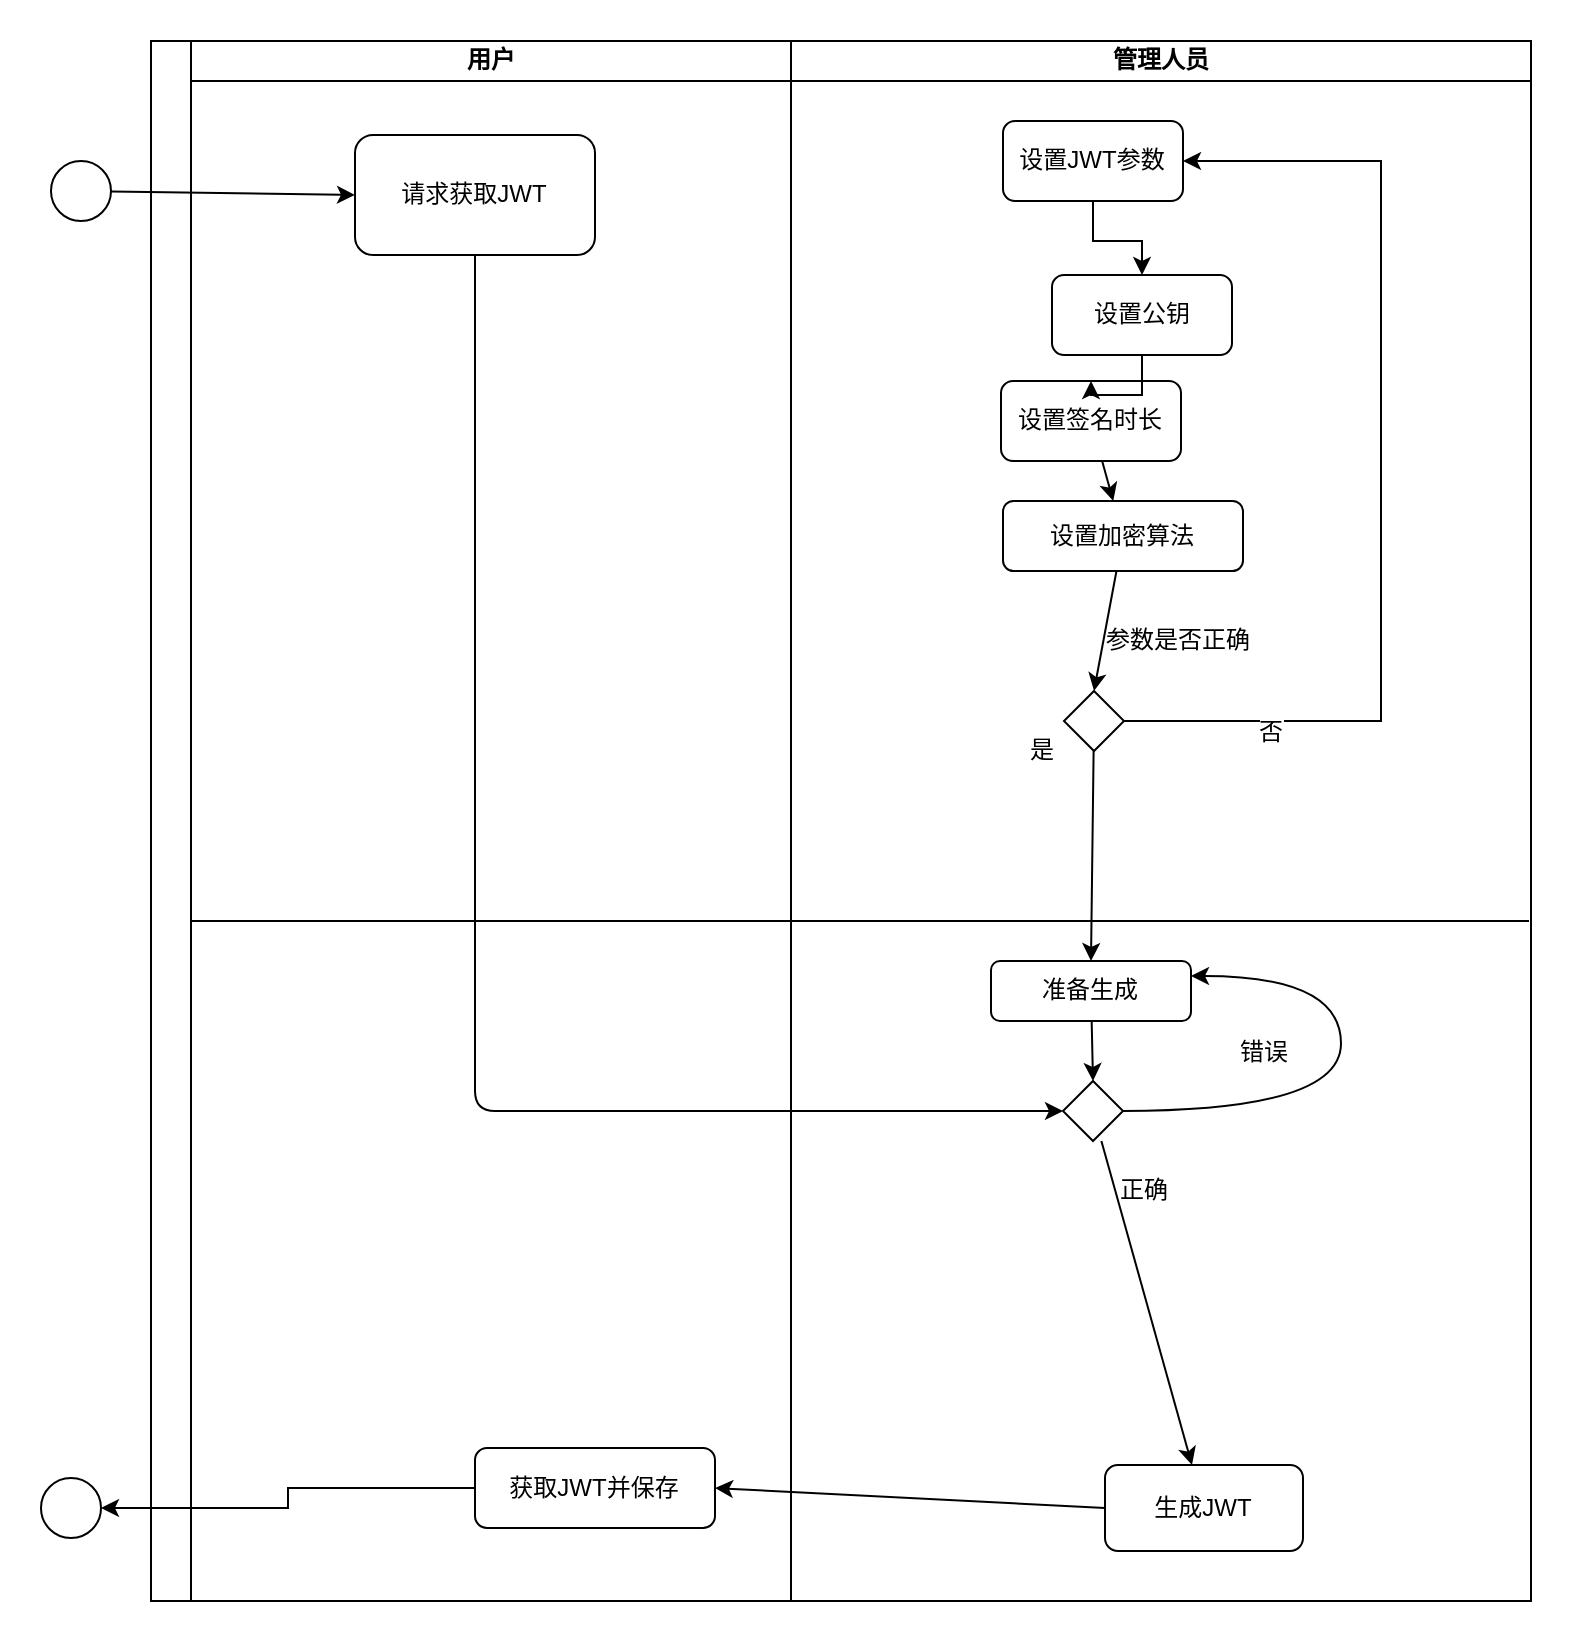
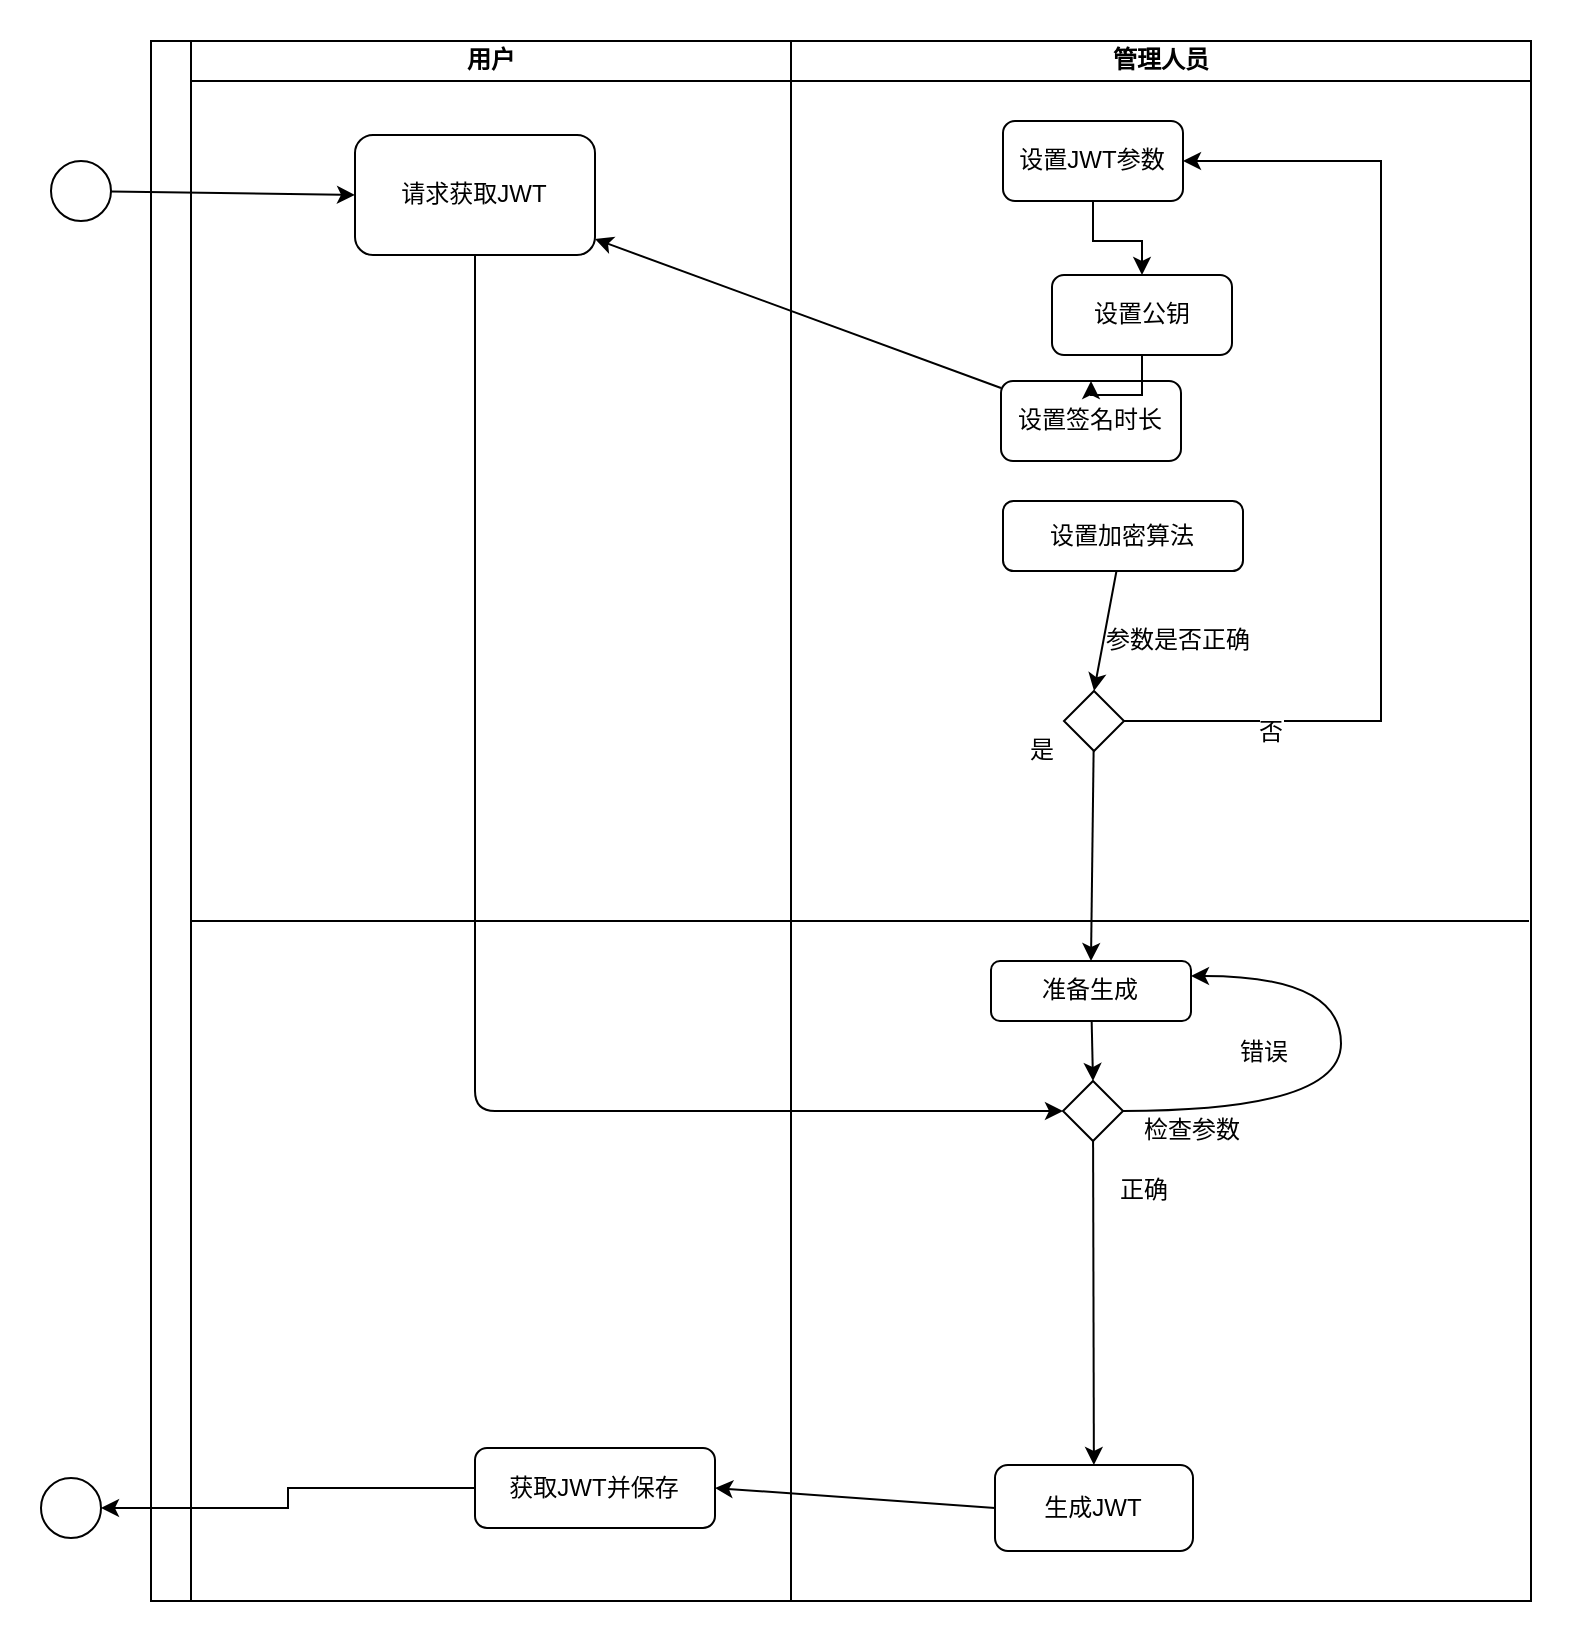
(1106, 475) -> (898, 350)
none -> (1201, 1131)
(1204, 1508) -> (1094, 1508)
